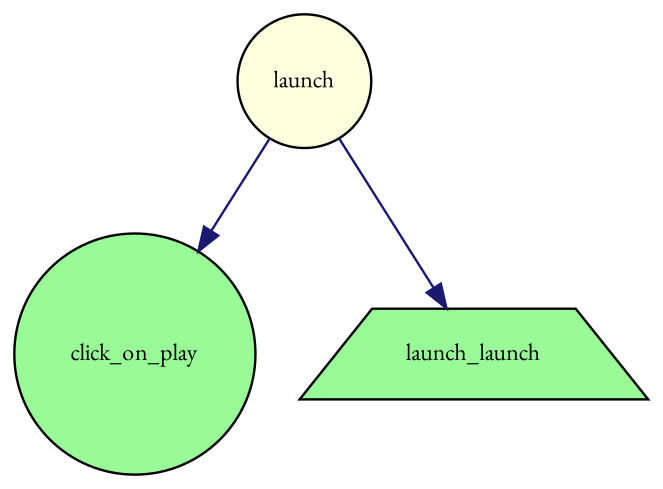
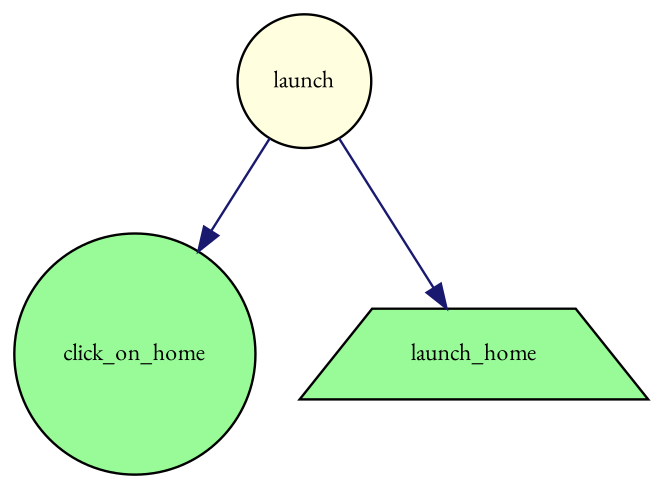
(135, 354) -> (135, 354)
(474, 354) -> (474, 354)
